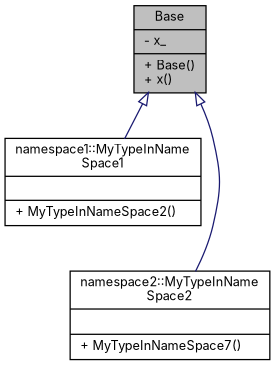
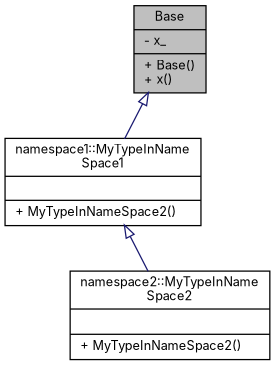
(219, 188) -> (139, 254)
(161, 346) -> (161, 346)
